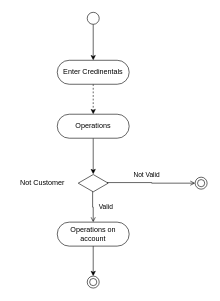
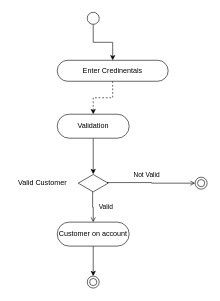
(93, 72) -> (113, 71)
(93, 126) -> (93, 126)
(43, 183) -> (43, 183)
(93, 234) -> (93, 234)
